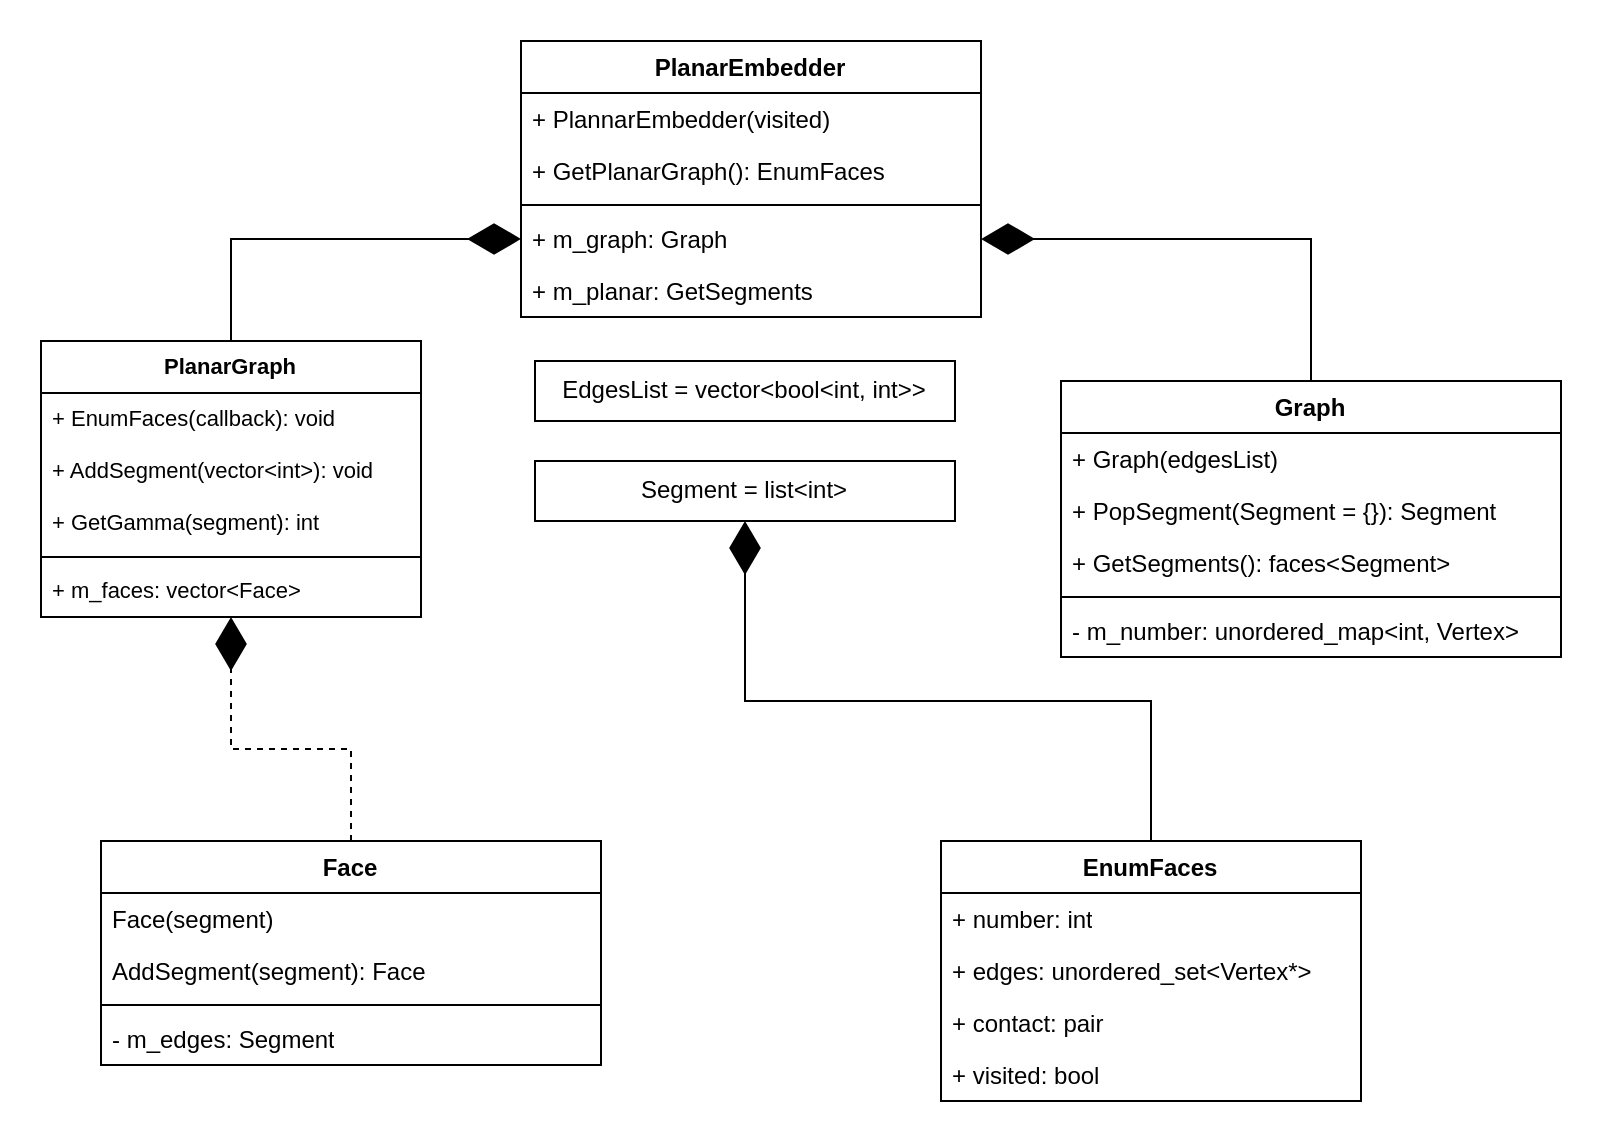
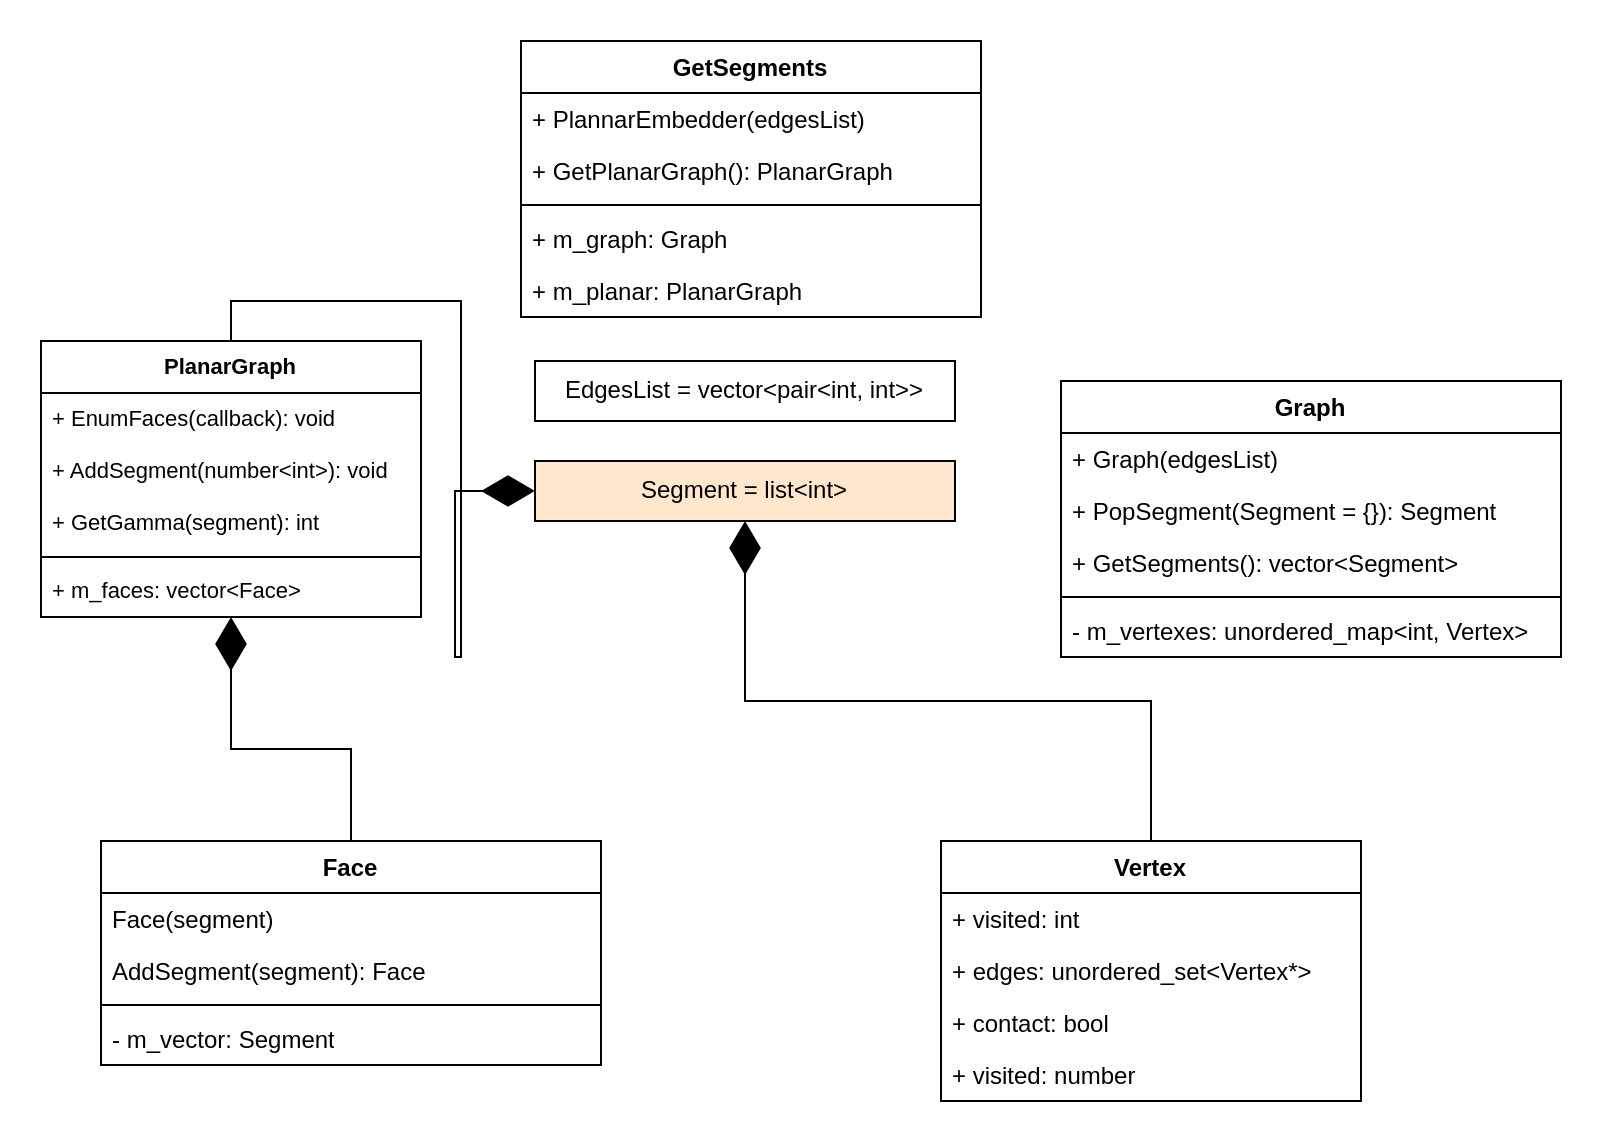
(751, 69) -> (751, 69)
(695, 121) -> (712, 121)
(715, 173) -> (726, 173)
(318, 239) -> (461, 463)
(1243, 239) -> none
(675, 293) -> (672, 293)
(745, 391) -> (745, 391)
(230, 472) -> (230, 472)
(745, 491) -> (745, 491)
(1272, 565) -> (1279, 565)
(1310, 633) -> (1313, 648)
(297, 749) -> (297, 749)
(1151, 869) -> (1151, 869)
(1028, 921) -> (1028, 921)
(1041, 1025) -> (1041, 1025)
(225, 1041) -> (231, 1041)
(1035, 1077) -> (1052, 1077)
